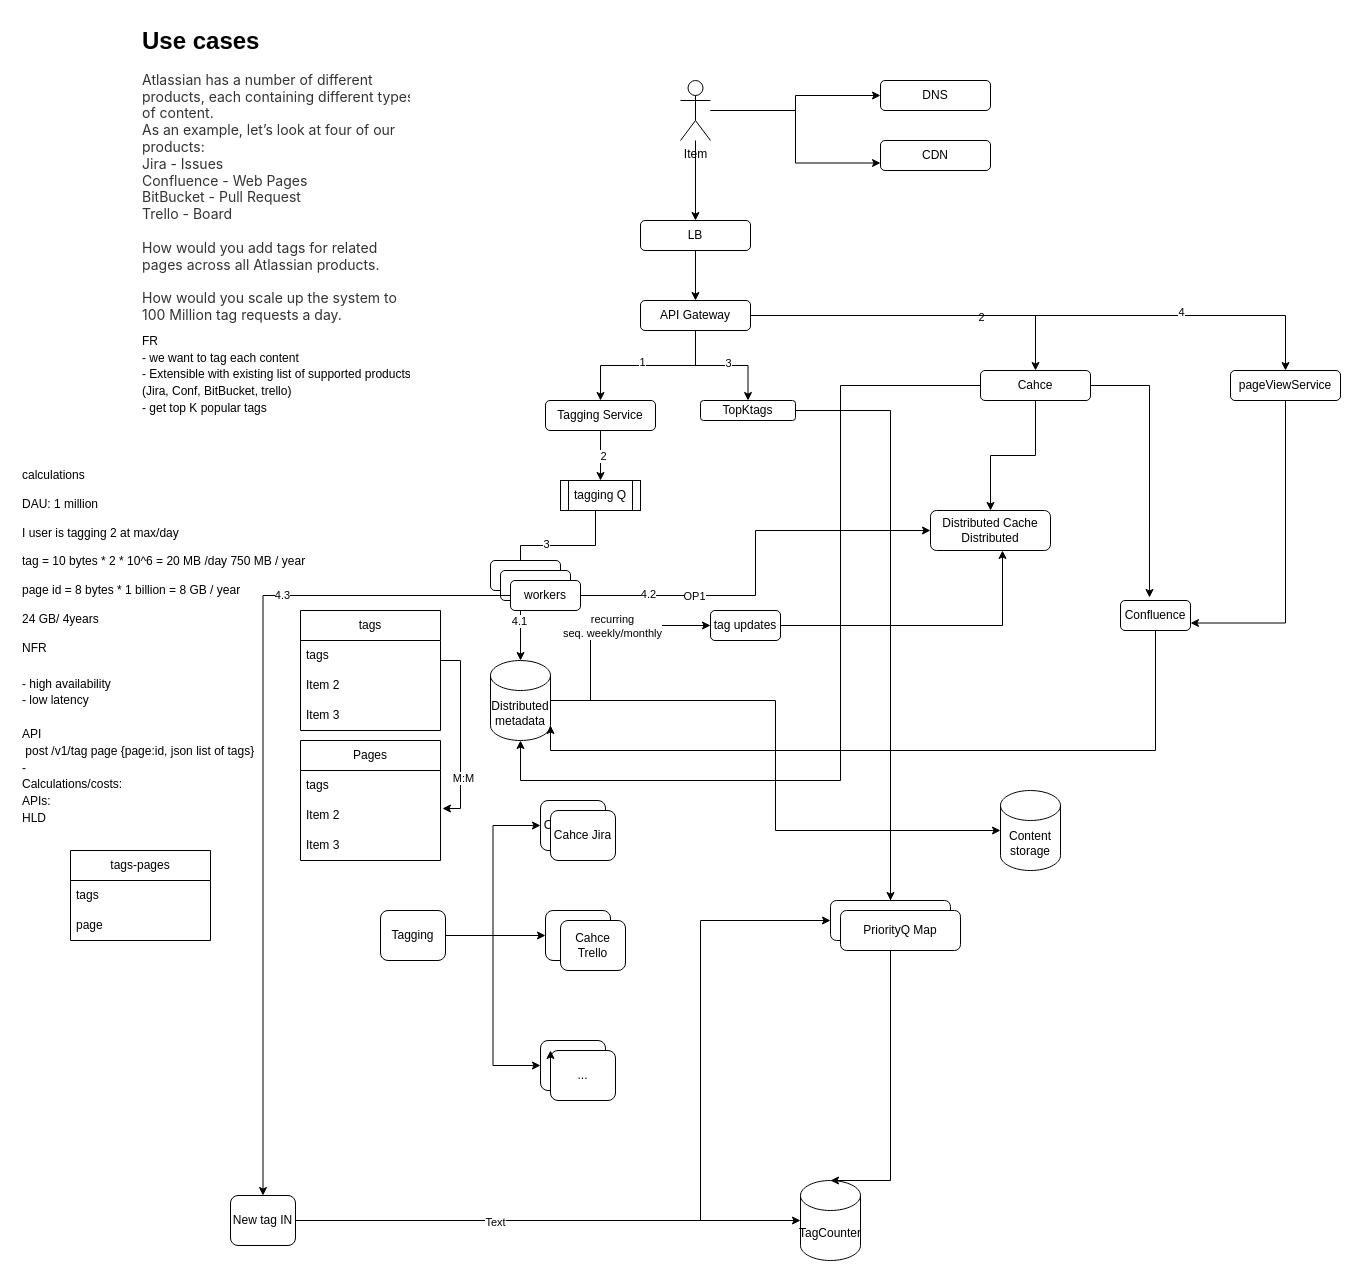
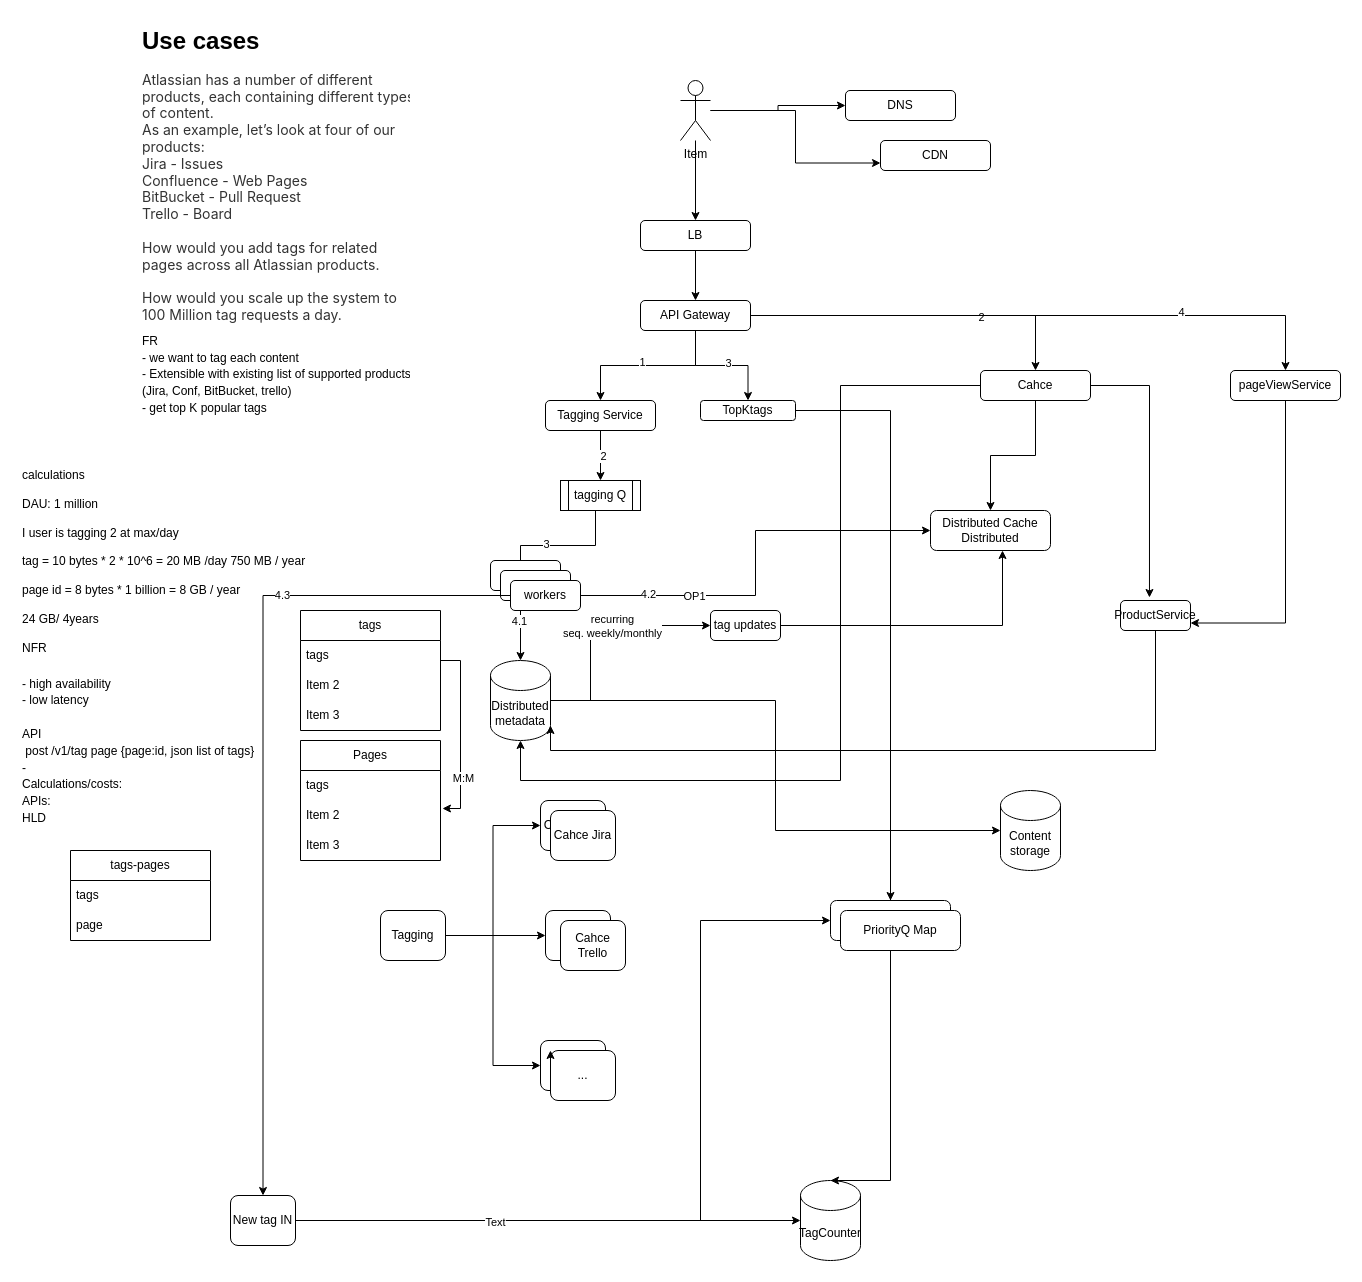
(936, 96) -> (901, 106)
(1156, 616) -> (1156, 616)
